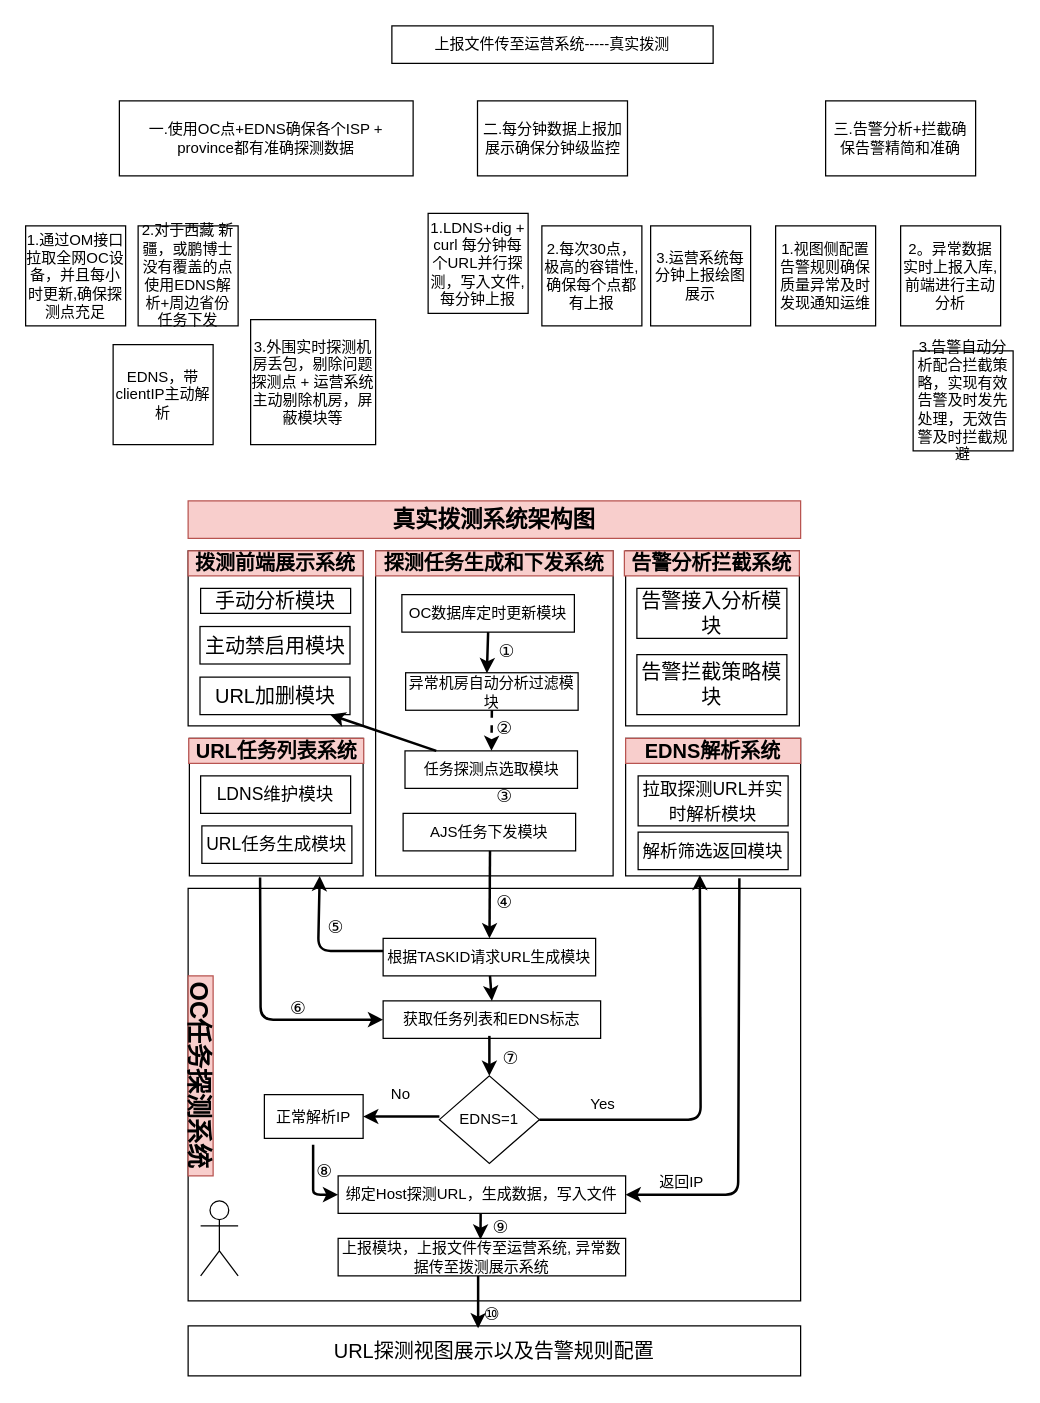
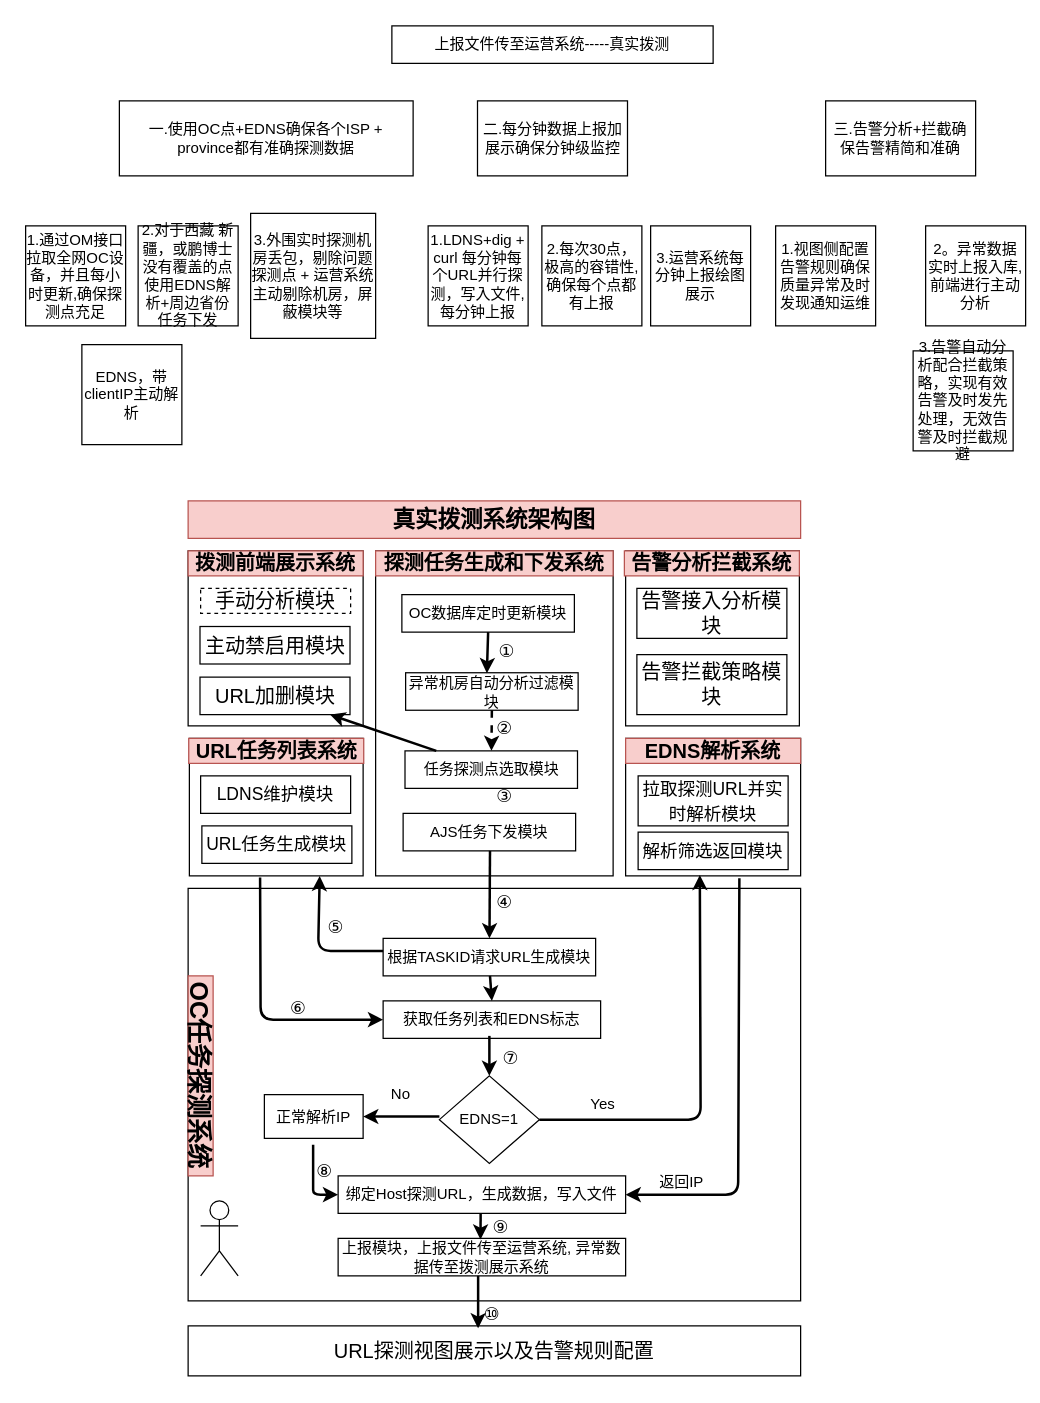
(478, 263) -> (478, 276)
(951, 276) -> (976, 276)
(313, 382) -> (313, 276)
(163, 394) -> (132, 394)
(276, 601) -> (276, 601)
